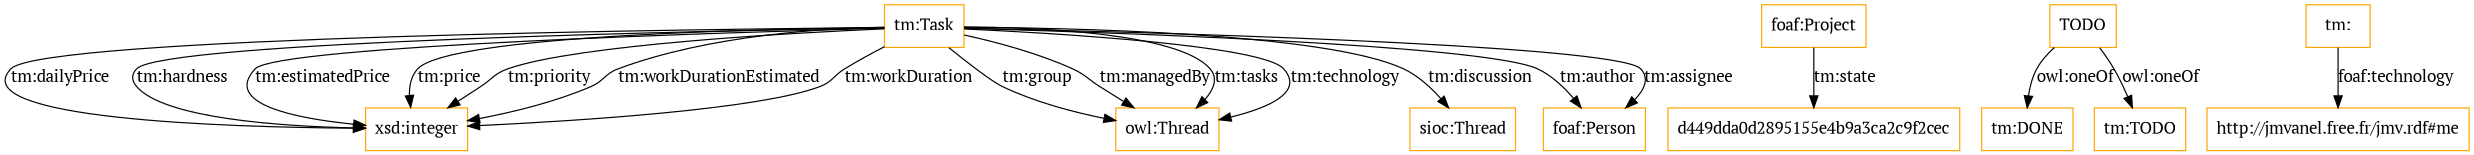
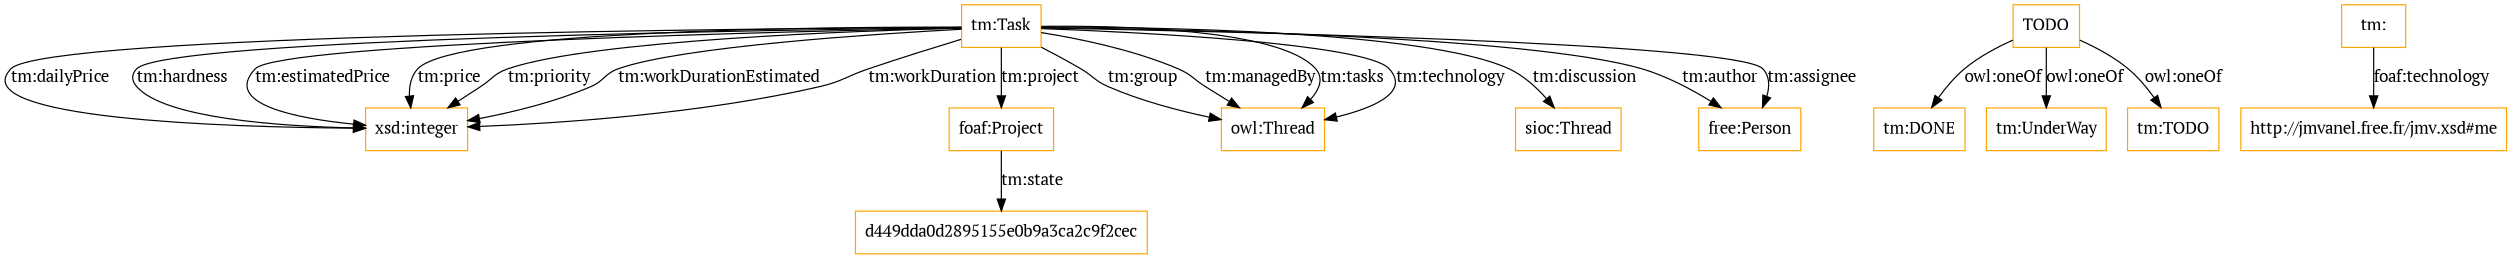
none -> (1001, 72)
(1594, 129) -> (1750, 129)
(1814, 129) -> (1001, 232)
none -> (2046, 129)
(2338, 129) -> (2374, 129)
